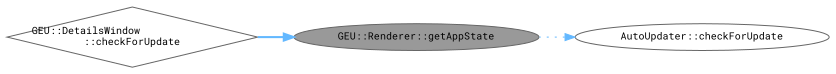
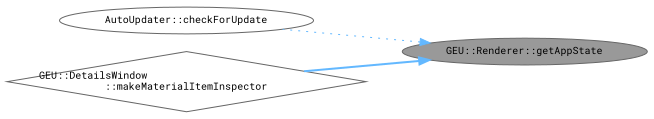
(132, 37) -> (187, 82)
(552, 37) -> (351, 36)
